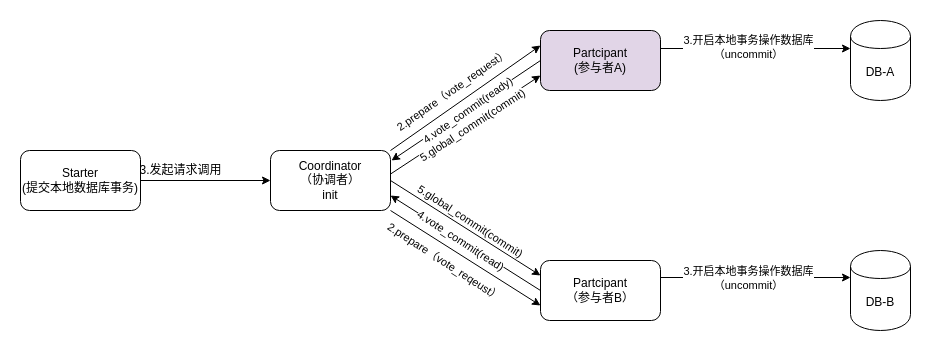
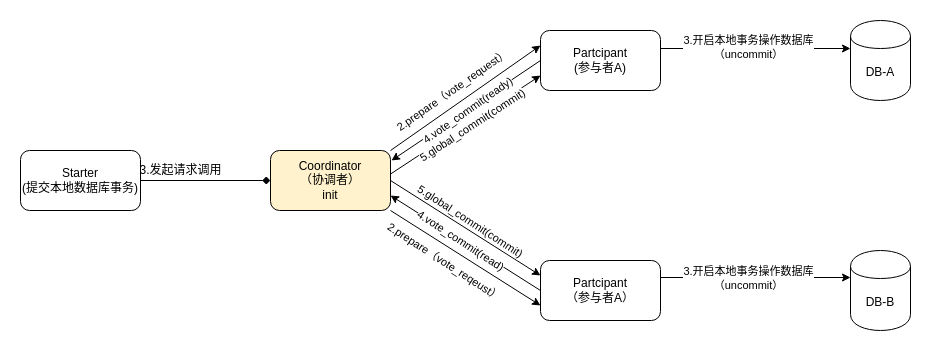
(601, 61) -> (601, 61)
(262, 181) -> (262, 181)
(331, 181) -> (331, 181)
(601, 291) -> (601, 291)
